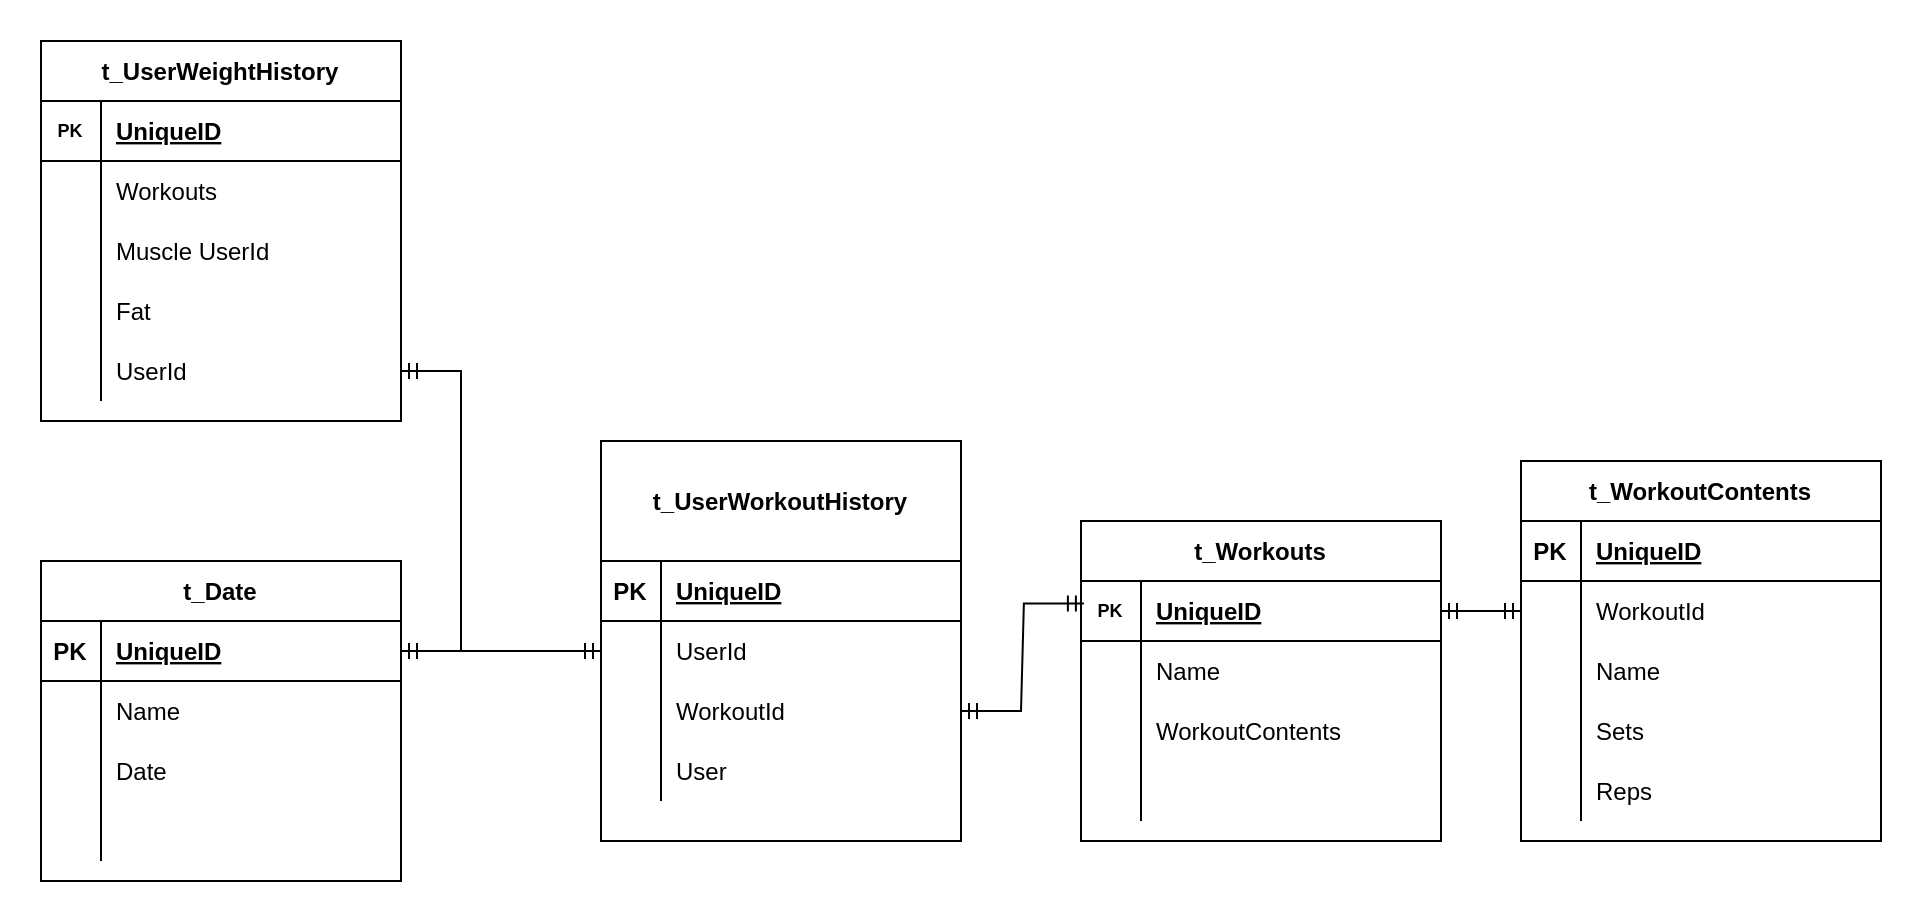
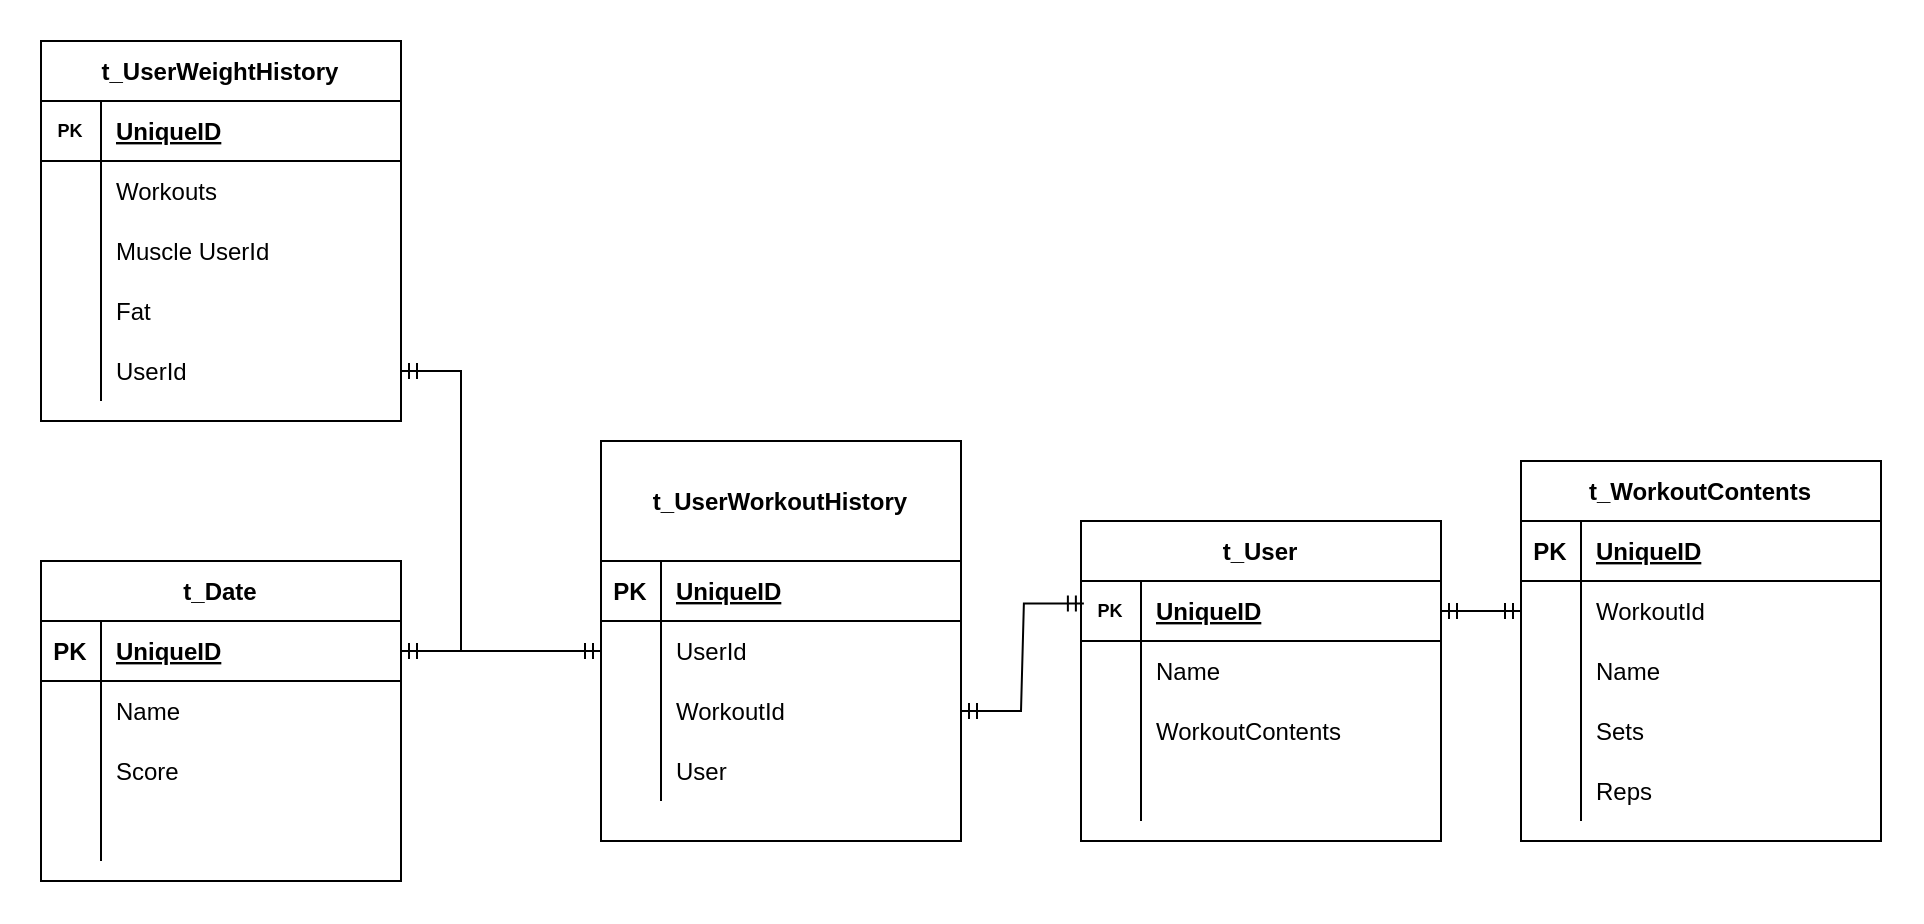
(1260, 552) -> (1260, 552)
(143, 772) -> (150, 772)
